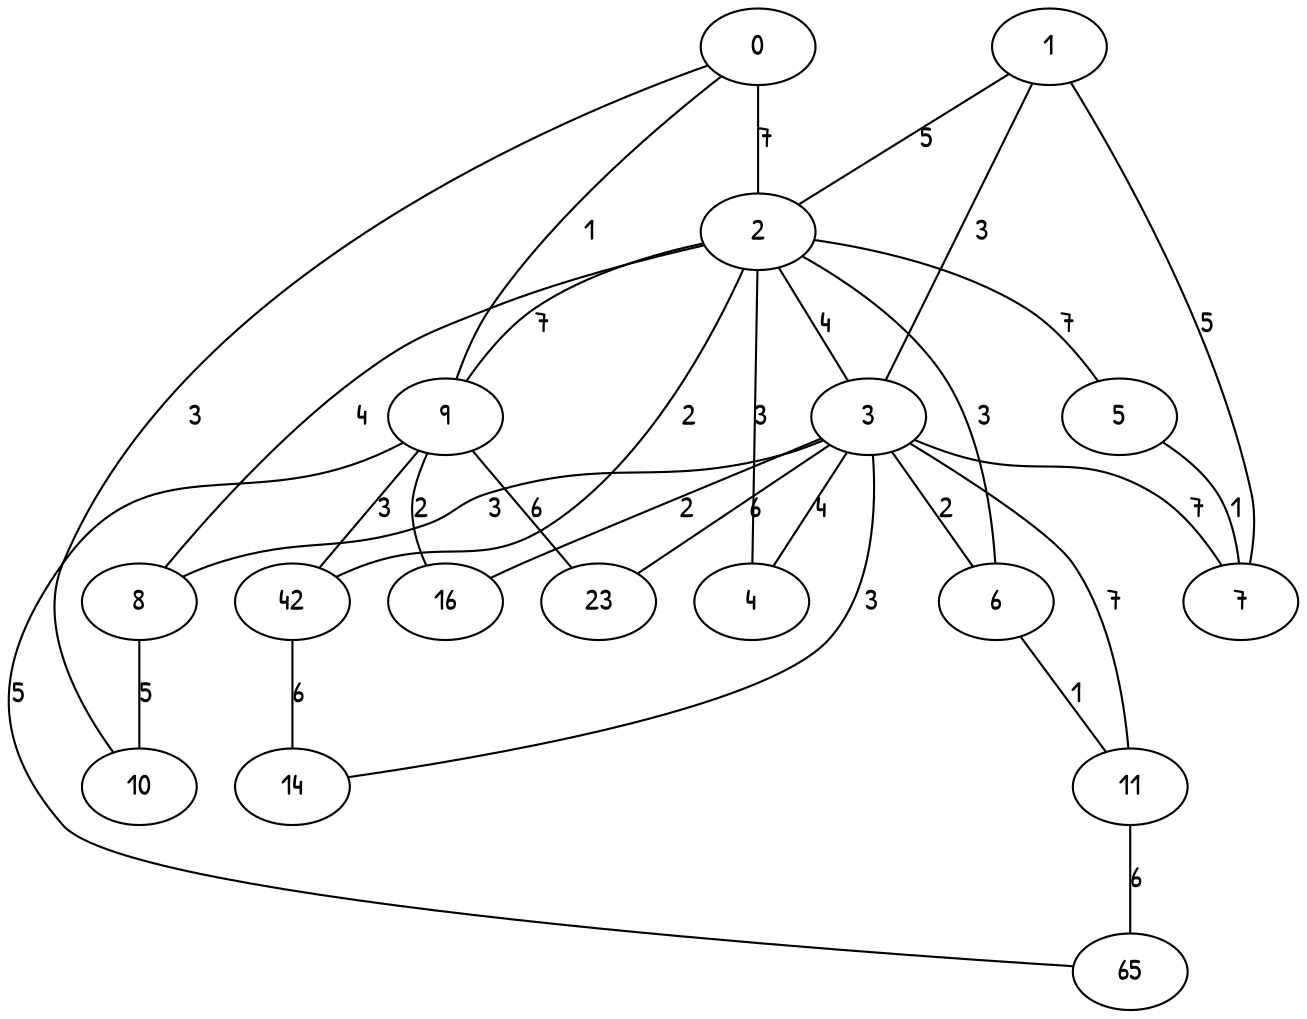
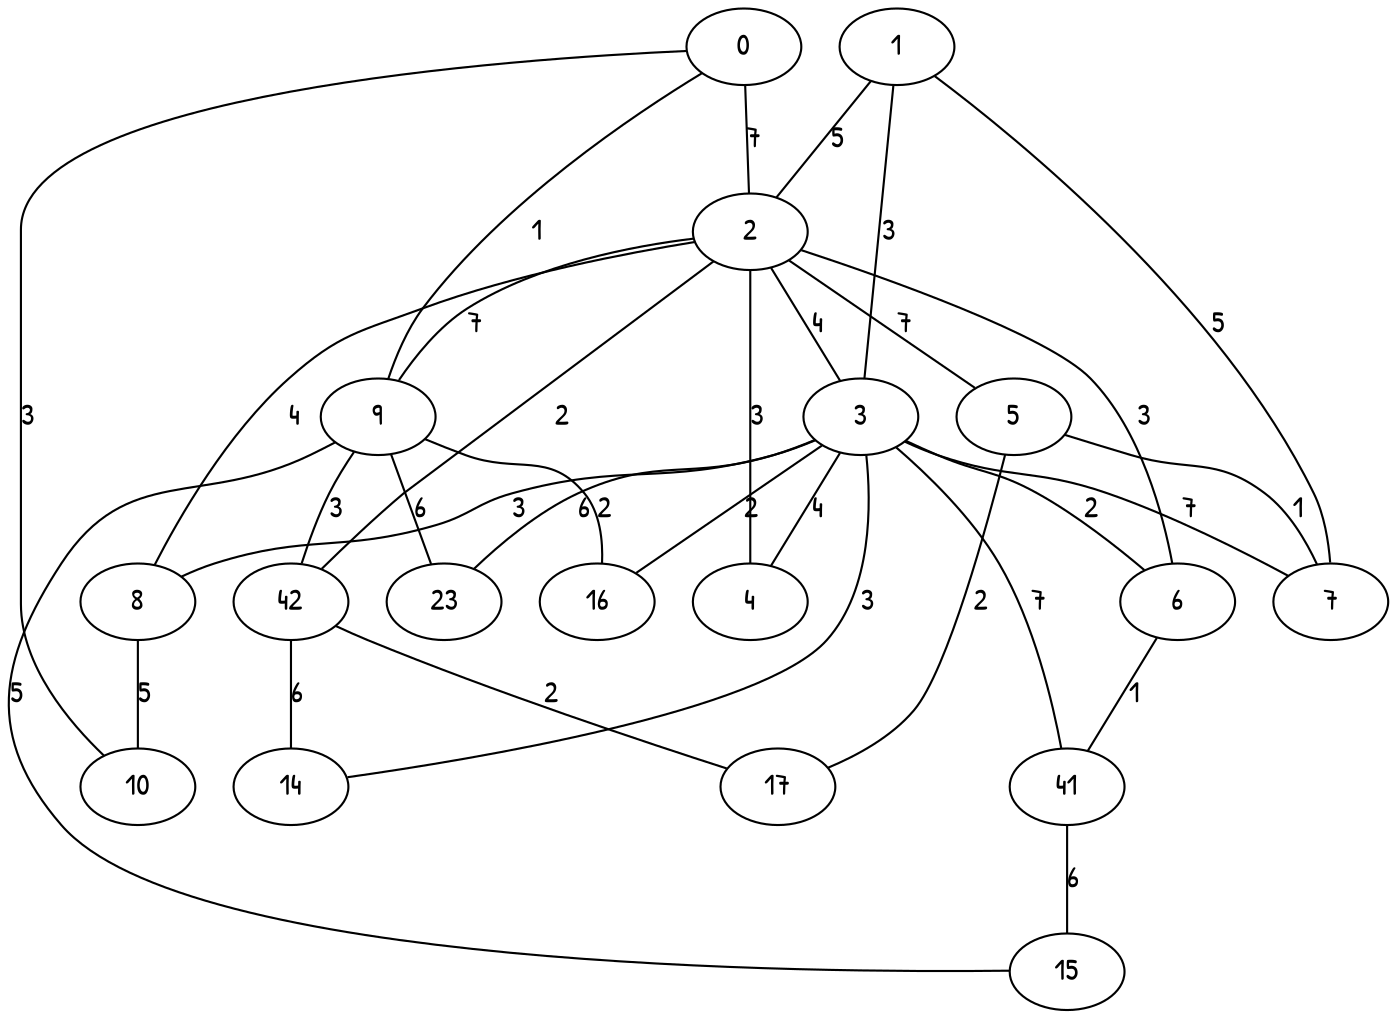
none -> (778, 787)
(1130, 787) -> (1067, 787)
(1130, 972) -> (1067, 972)
